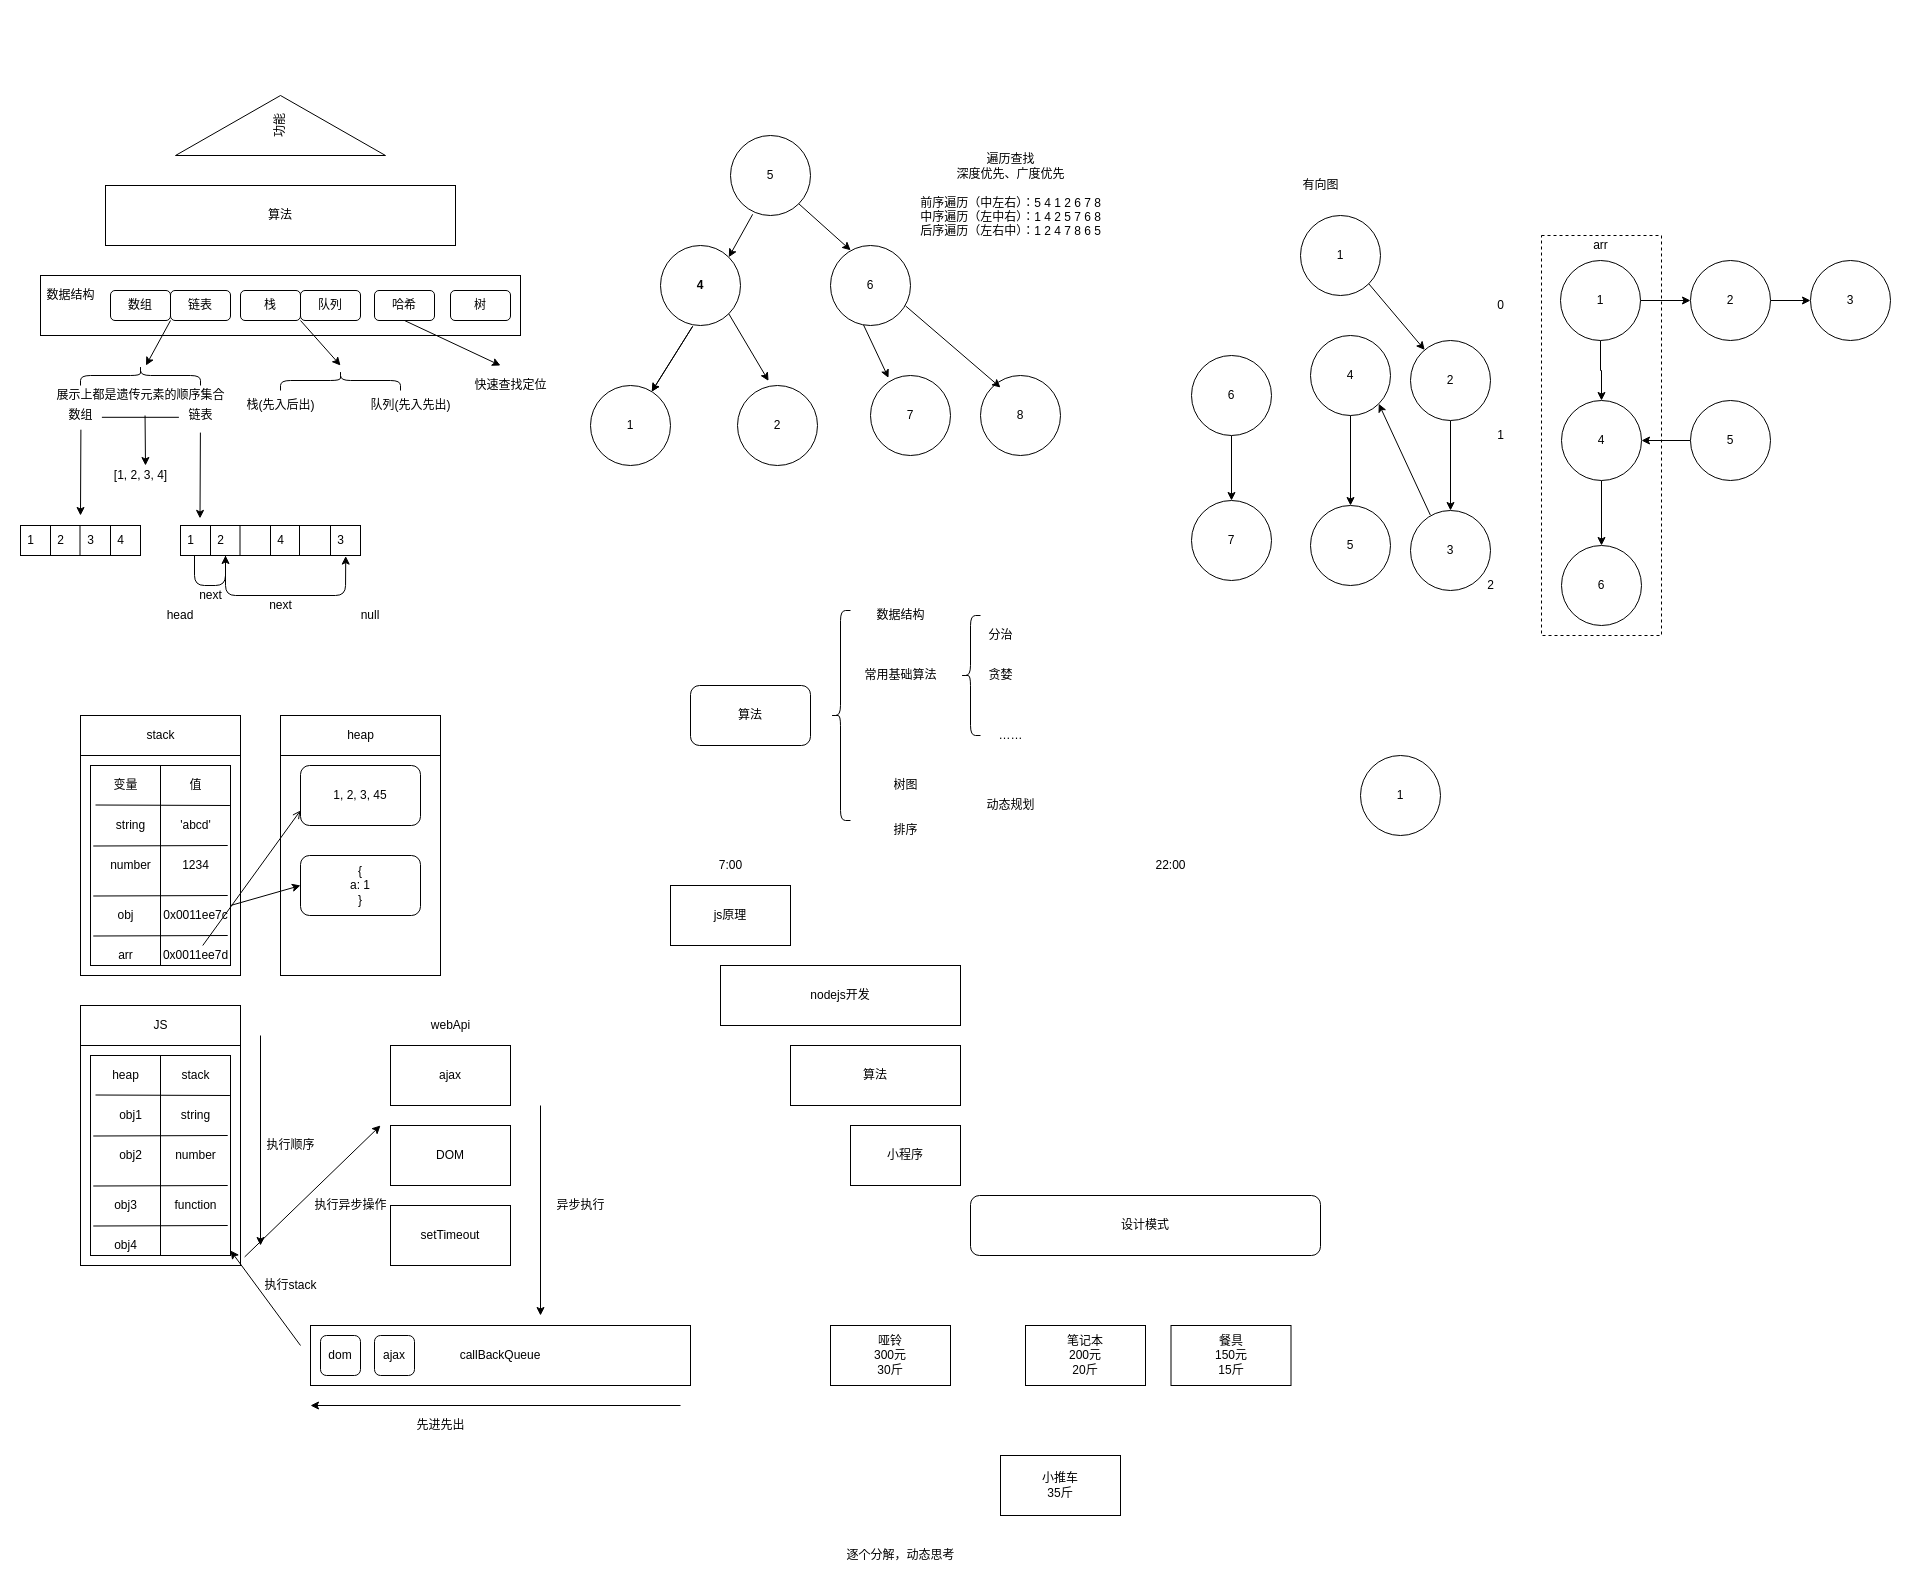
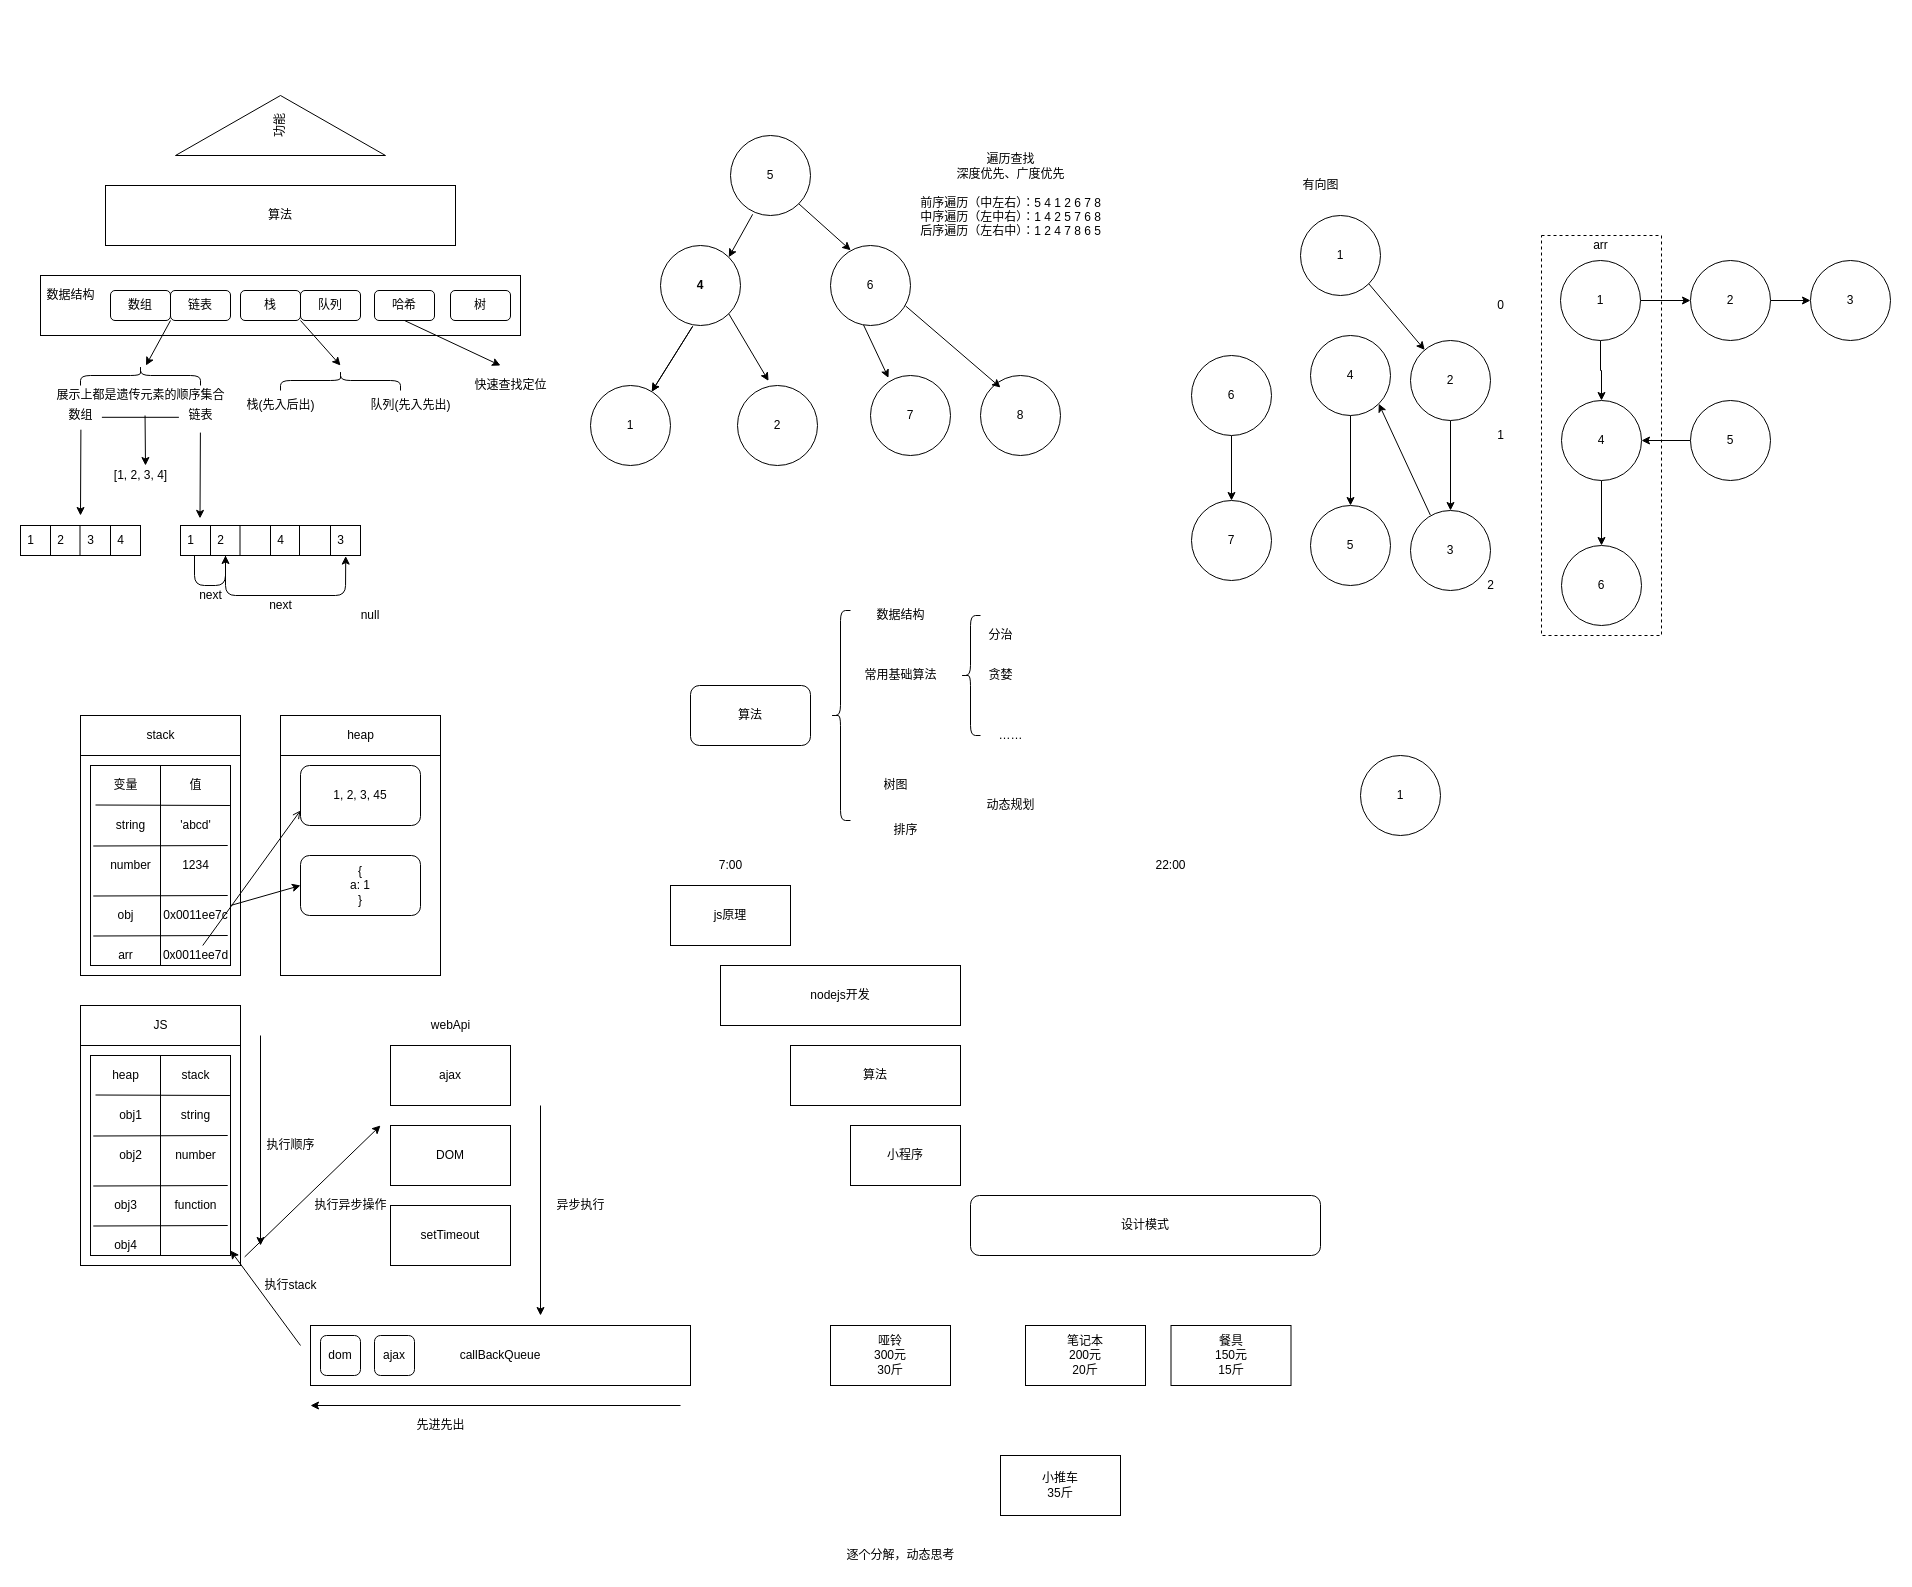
(181, 616) -> none
(906, 786) -> (896, 786)
